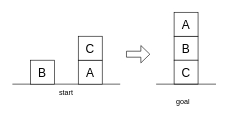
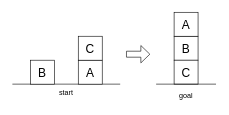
(183, 99) -> (186, 93)
